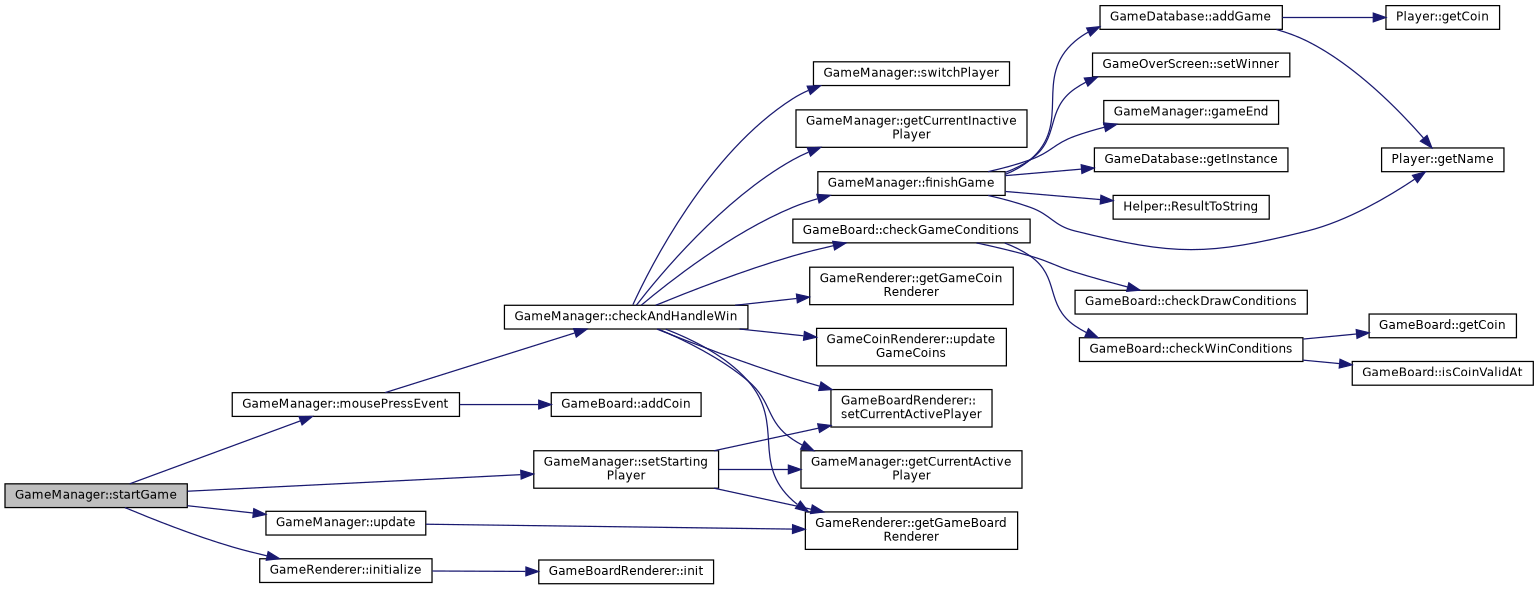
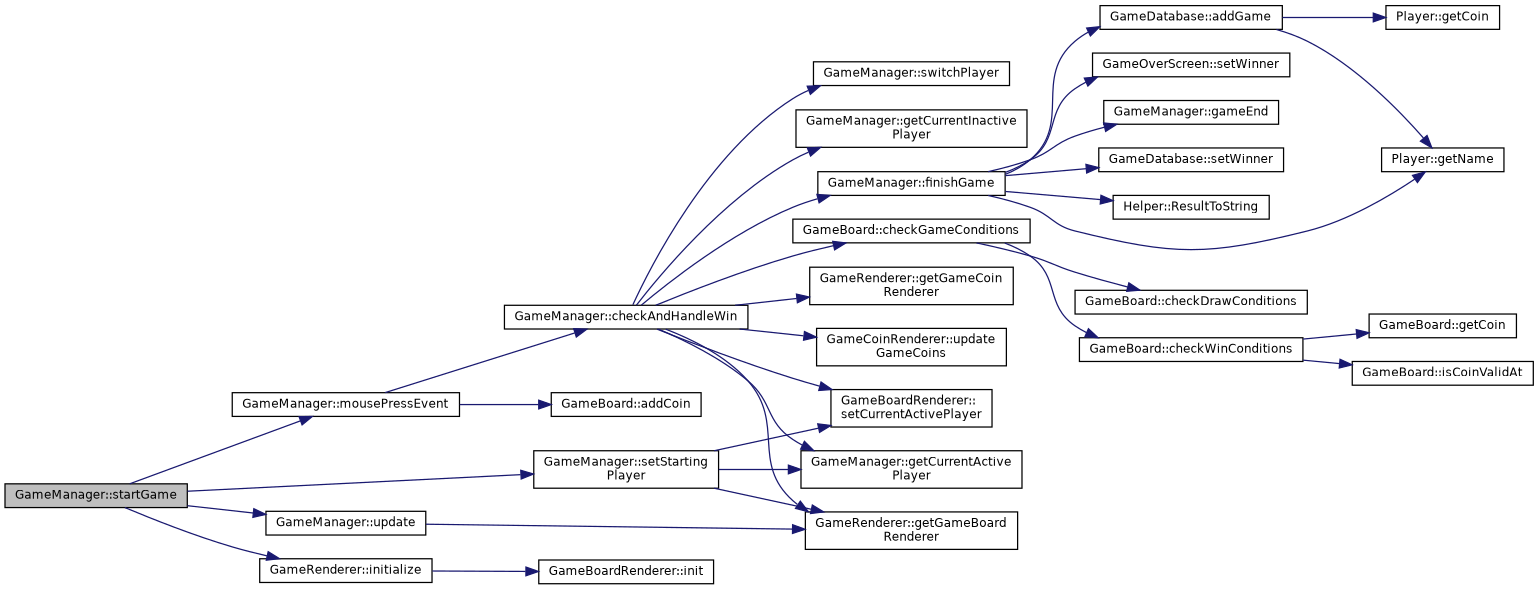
(1191, 160) -> (1191, 160)
